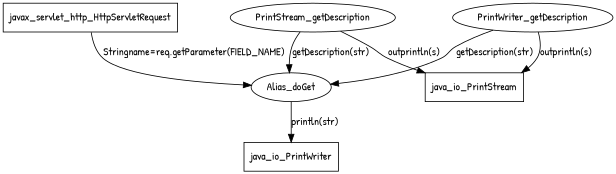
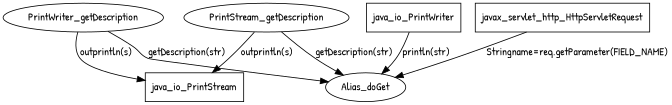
(291, 118) -> (400, 51)
